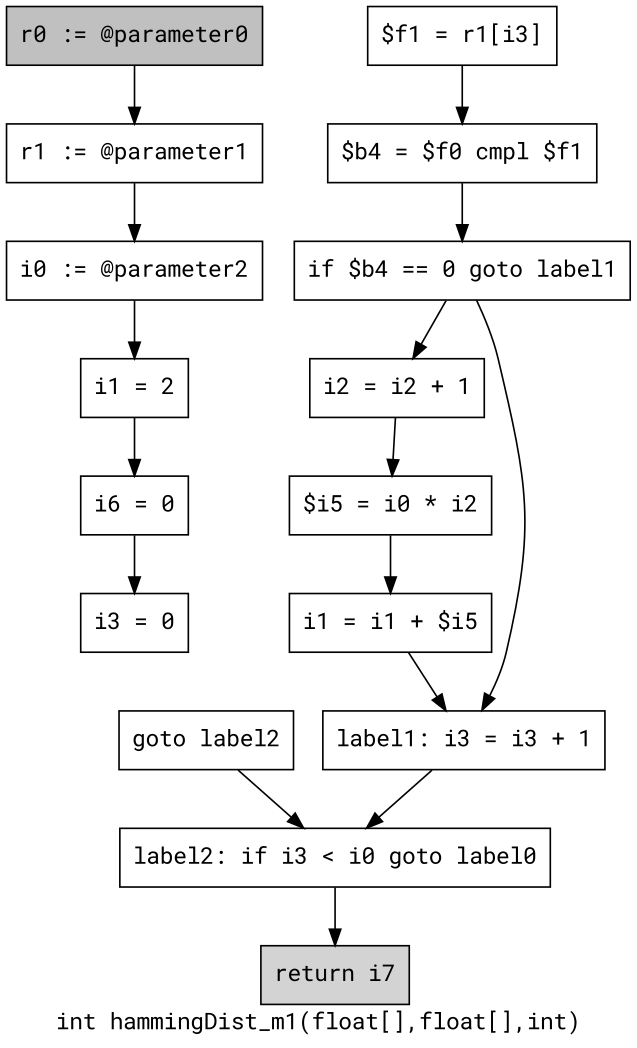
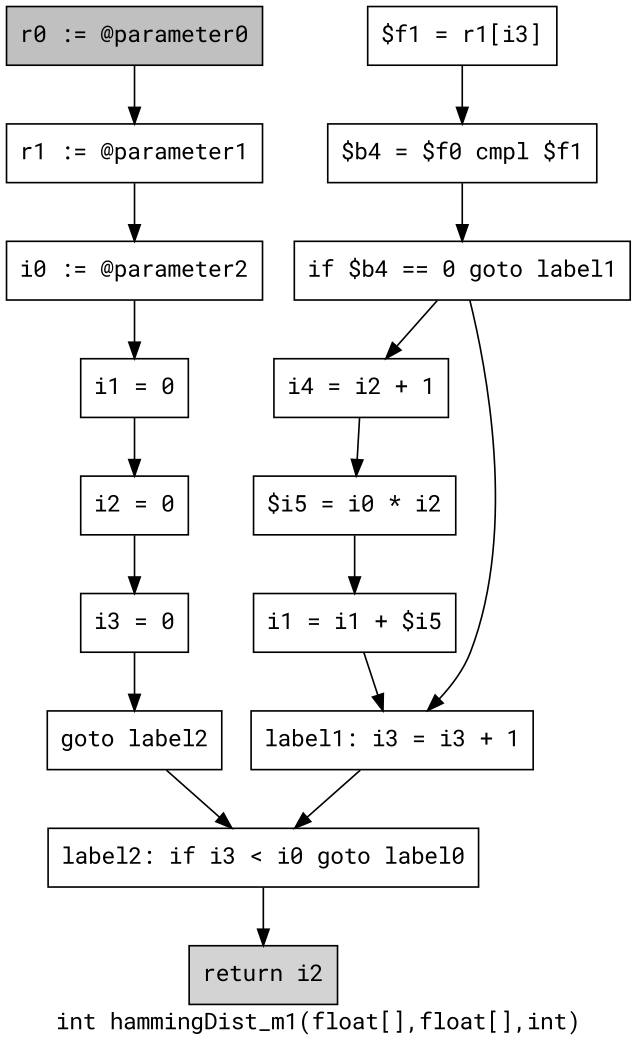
(135, 388) -> (135, 388)
(397, 388) -> (361, 388)
(135, 505) -> (135, 505)
none -> (135, 674)
(335, 975) -> (263, 975)
